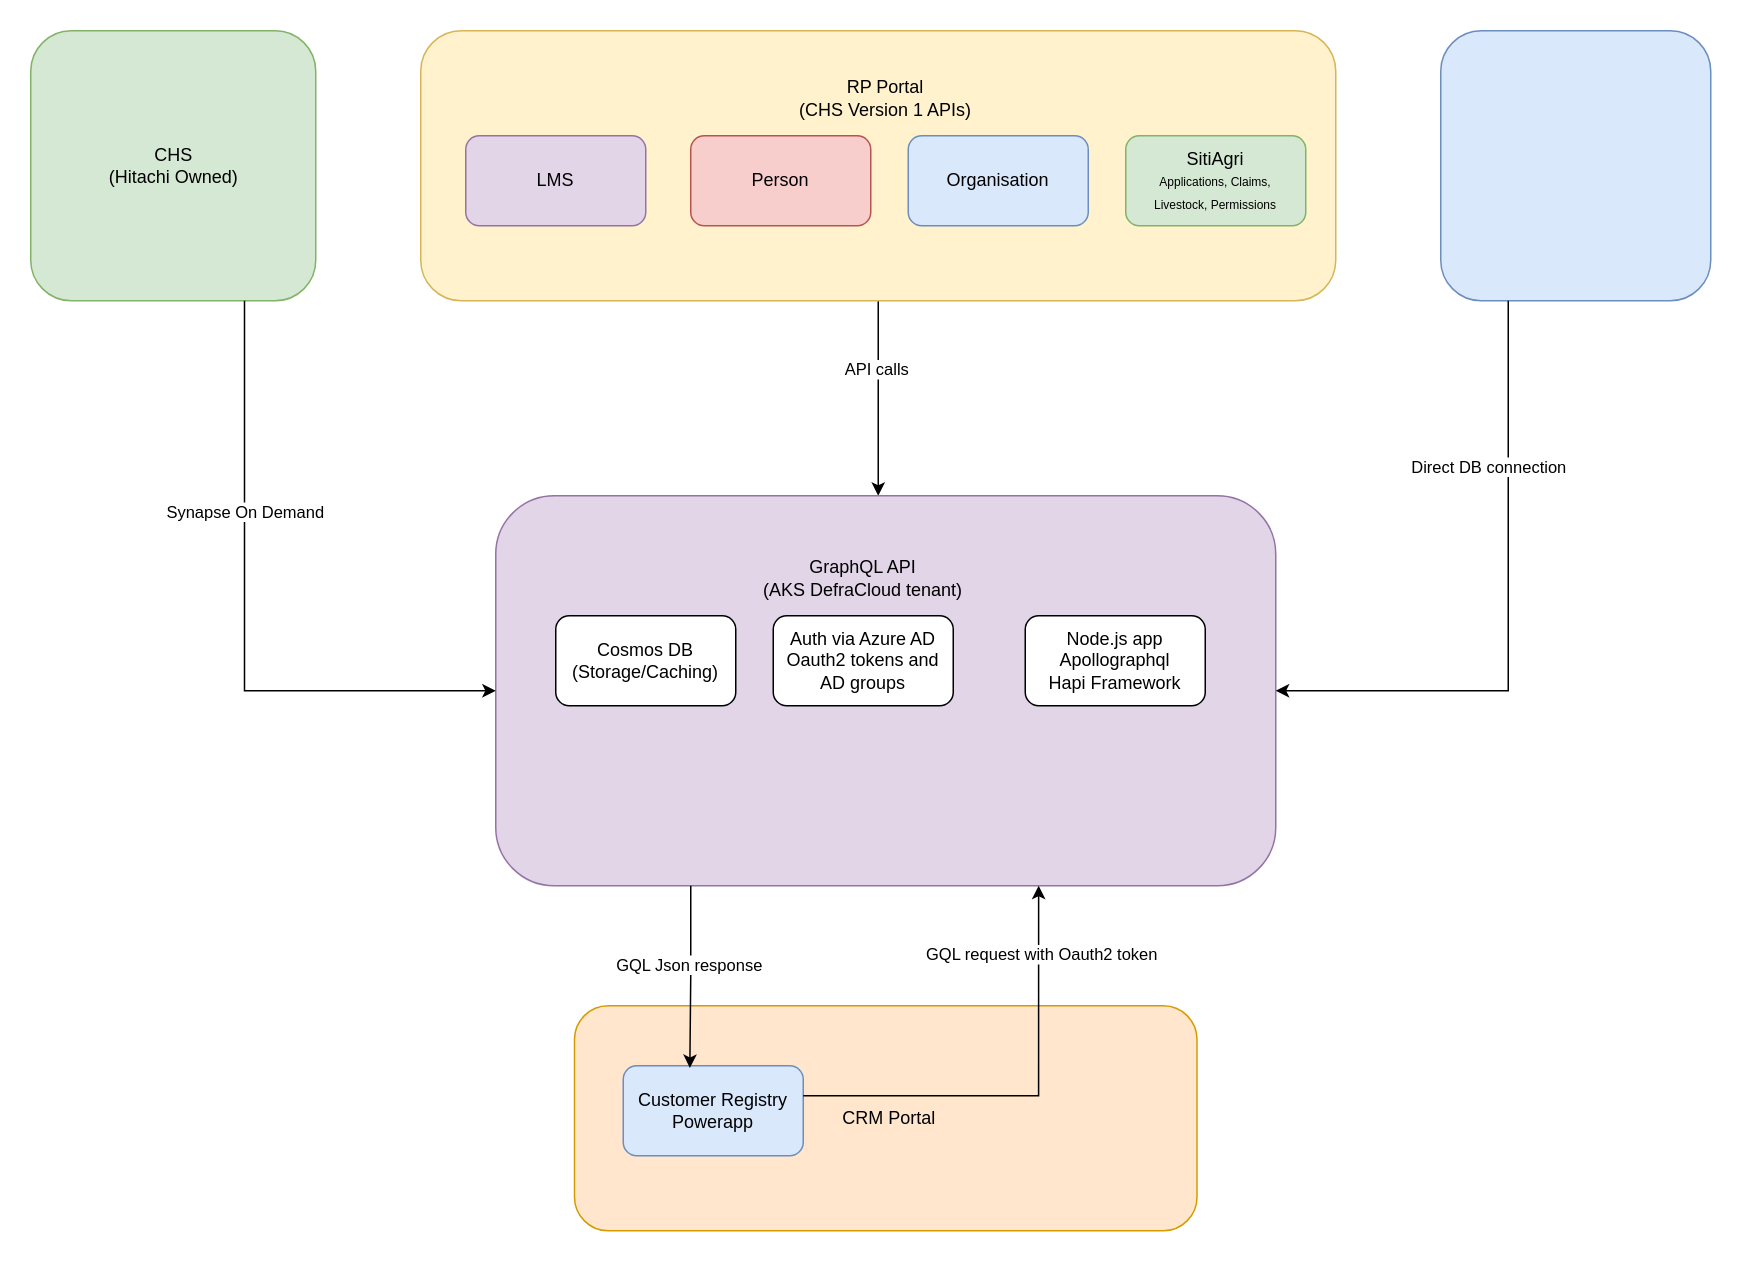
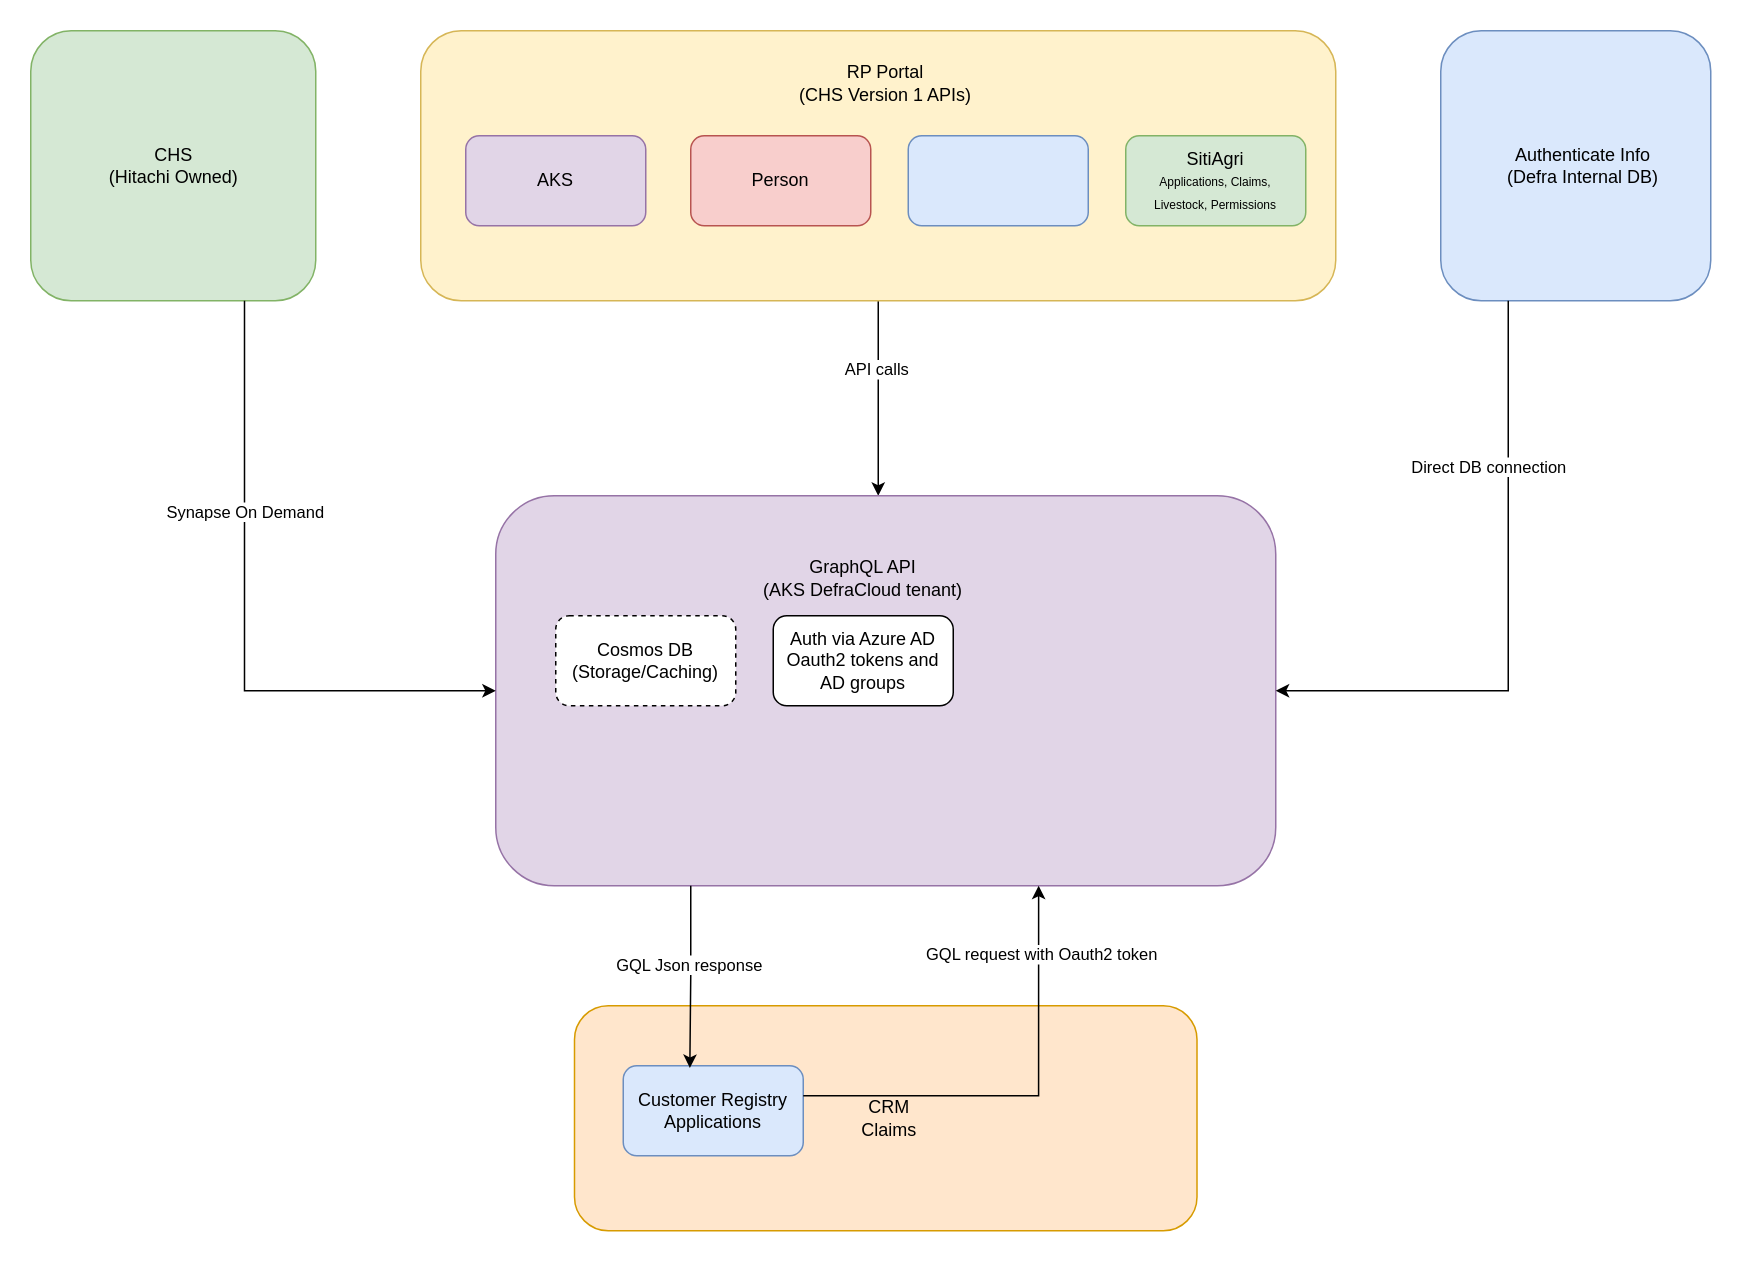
(886, 98) -> (886, 83)
none -> (1583, 166)
(556, 181) -> (556, 181)
(998, 181) -> none
(646, 661) -> (646, 661)
(1115, 661) -> none
(713, 1111) -> (713, 1111)
(890, 1118) -> (890, 1118)
